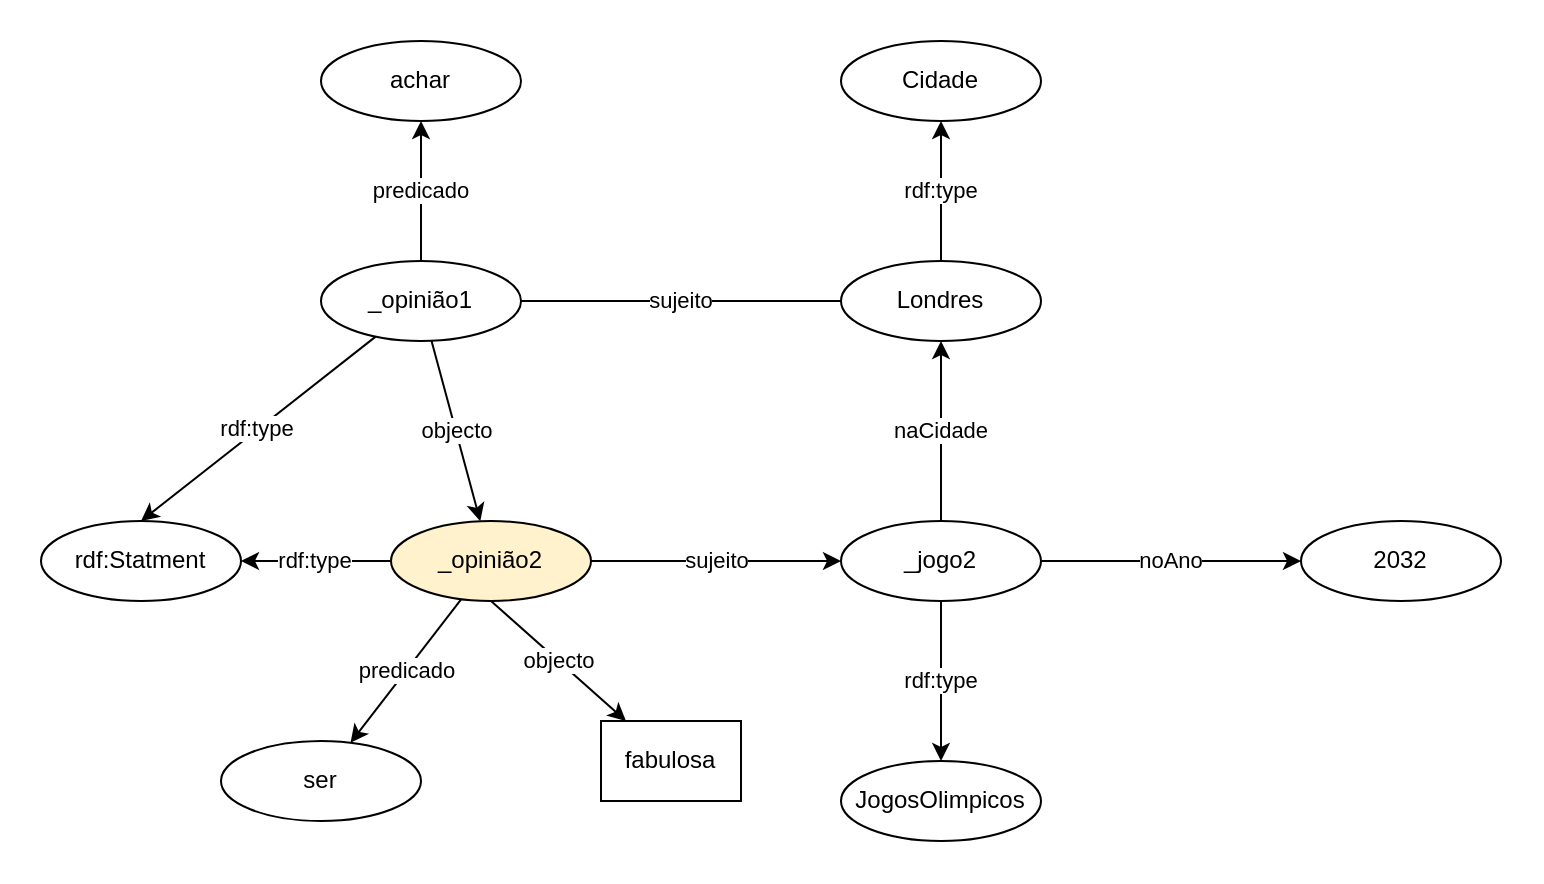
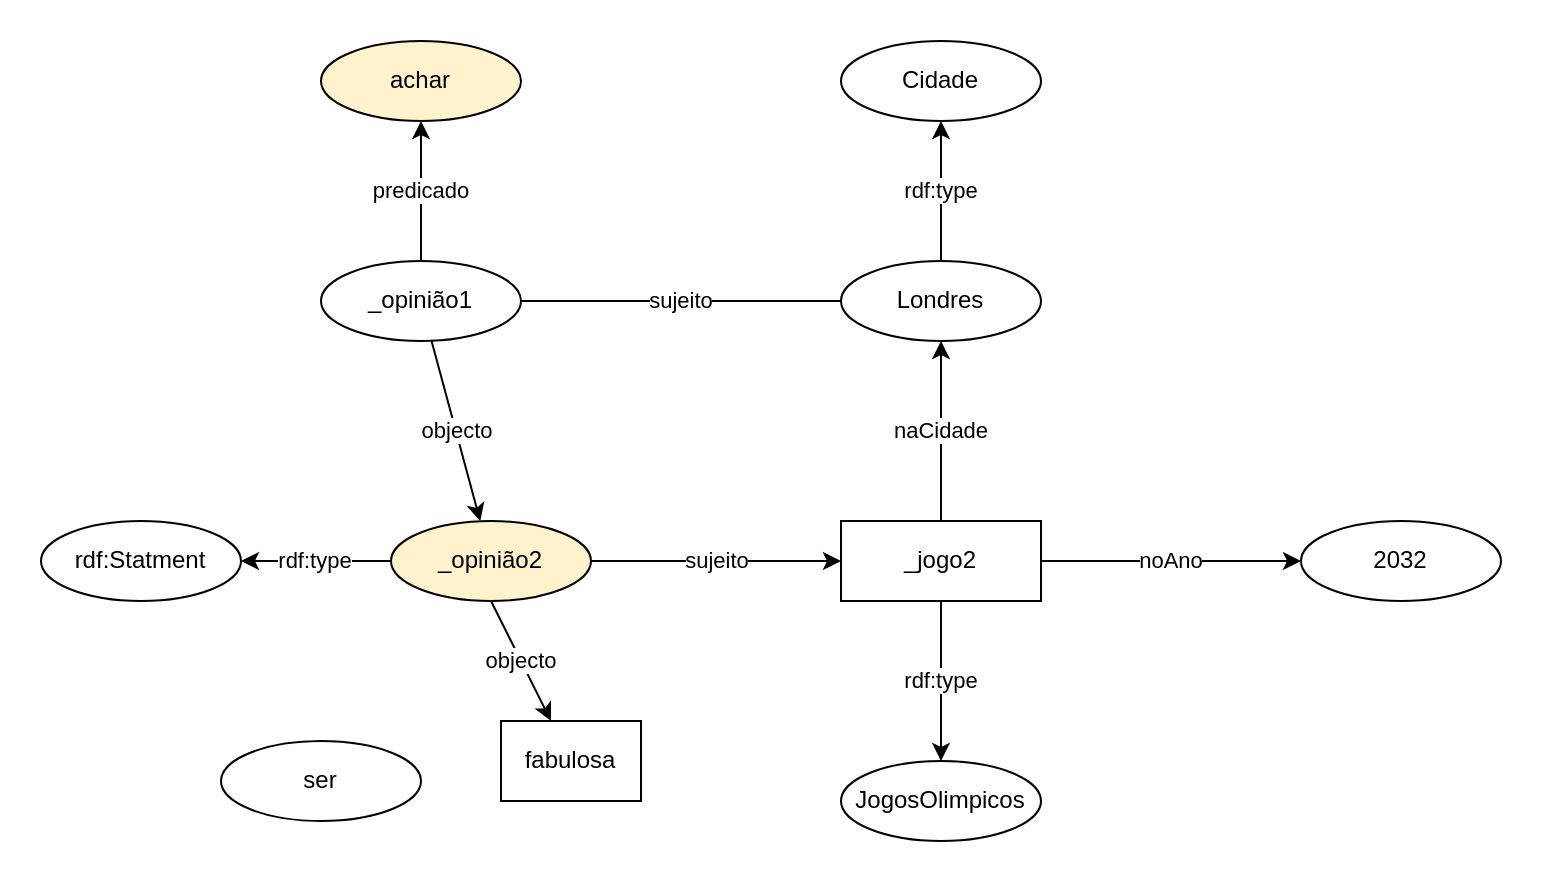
(421, 81) -> (421, 81)
(209, 467) -> none
(941, 561) -> (941, 561)
(410, 666) -> none
(671, 761) -> (571, 761)
